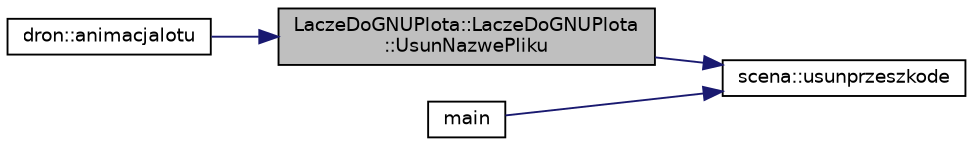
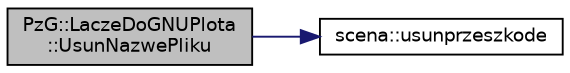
(109, 37) -> none
(467, 37) -> (130, 37)
(467, 120) -> none
